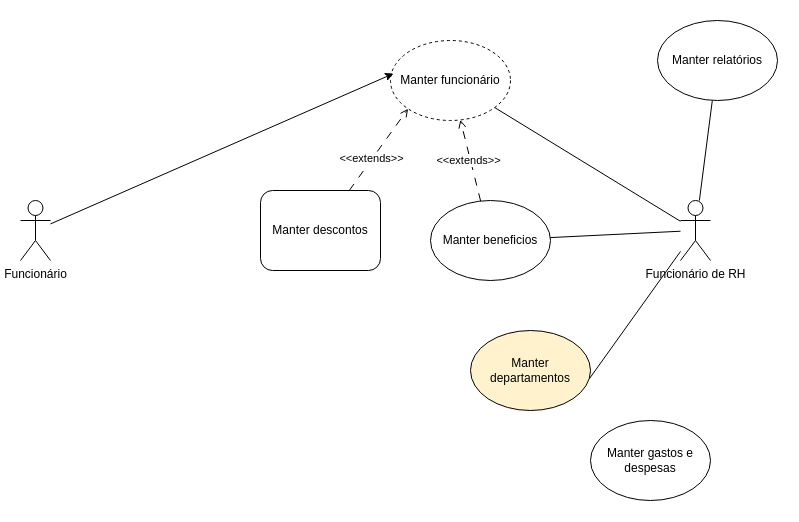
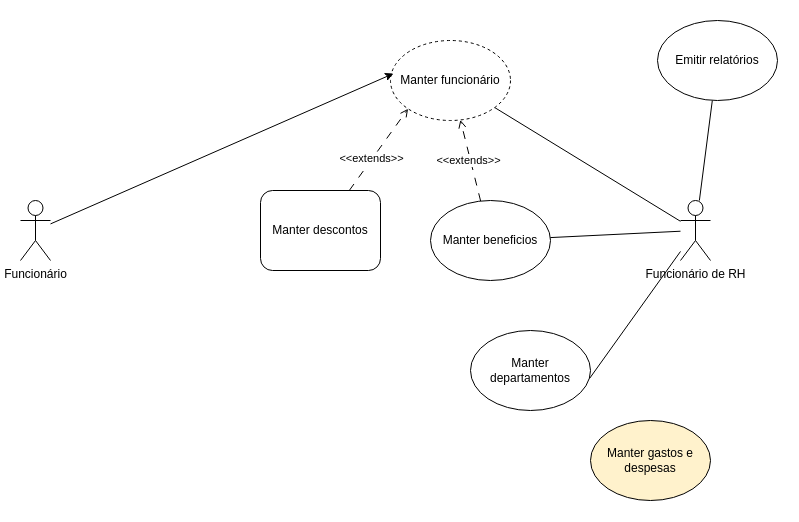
(718, 61) -> (718, 61)
(531, 371) -> (531, 371)
(651, 461) -> (651, 461)
